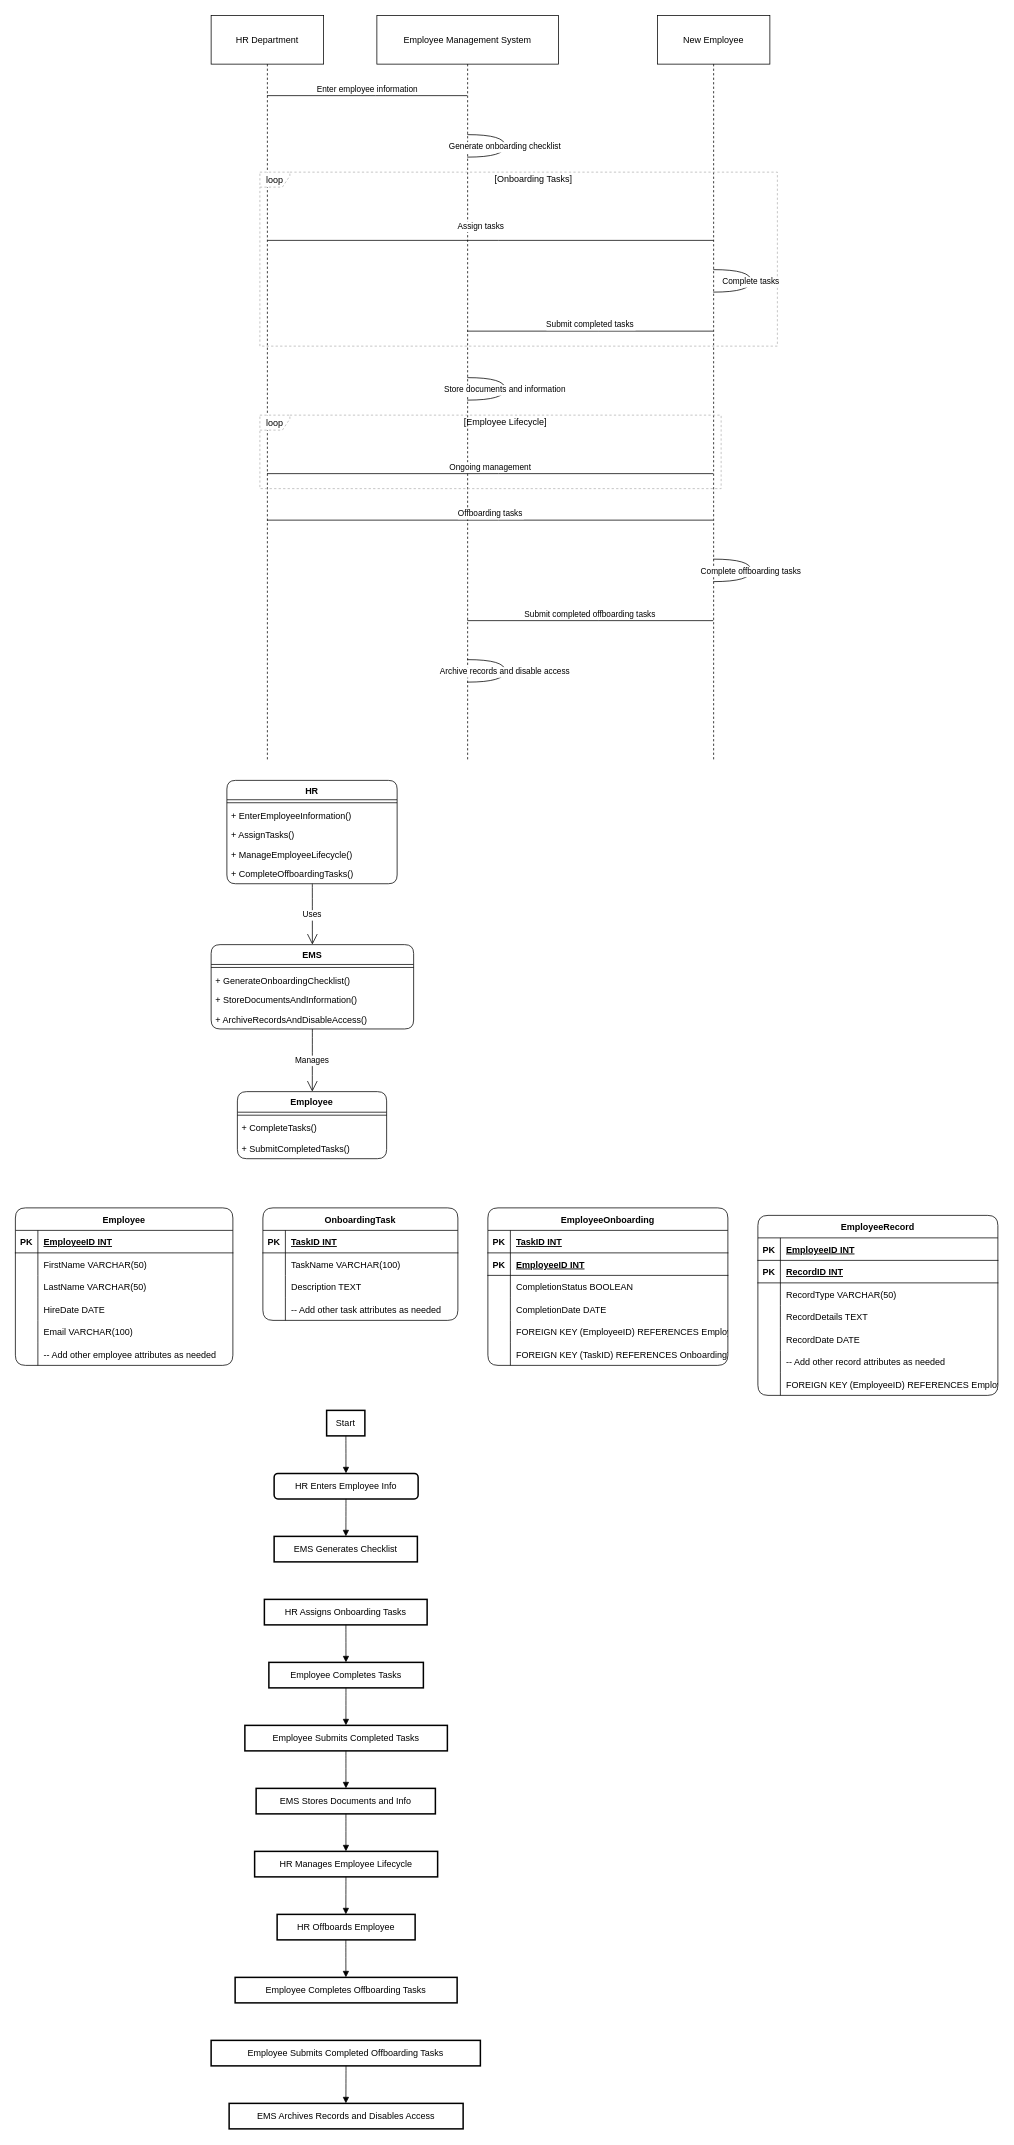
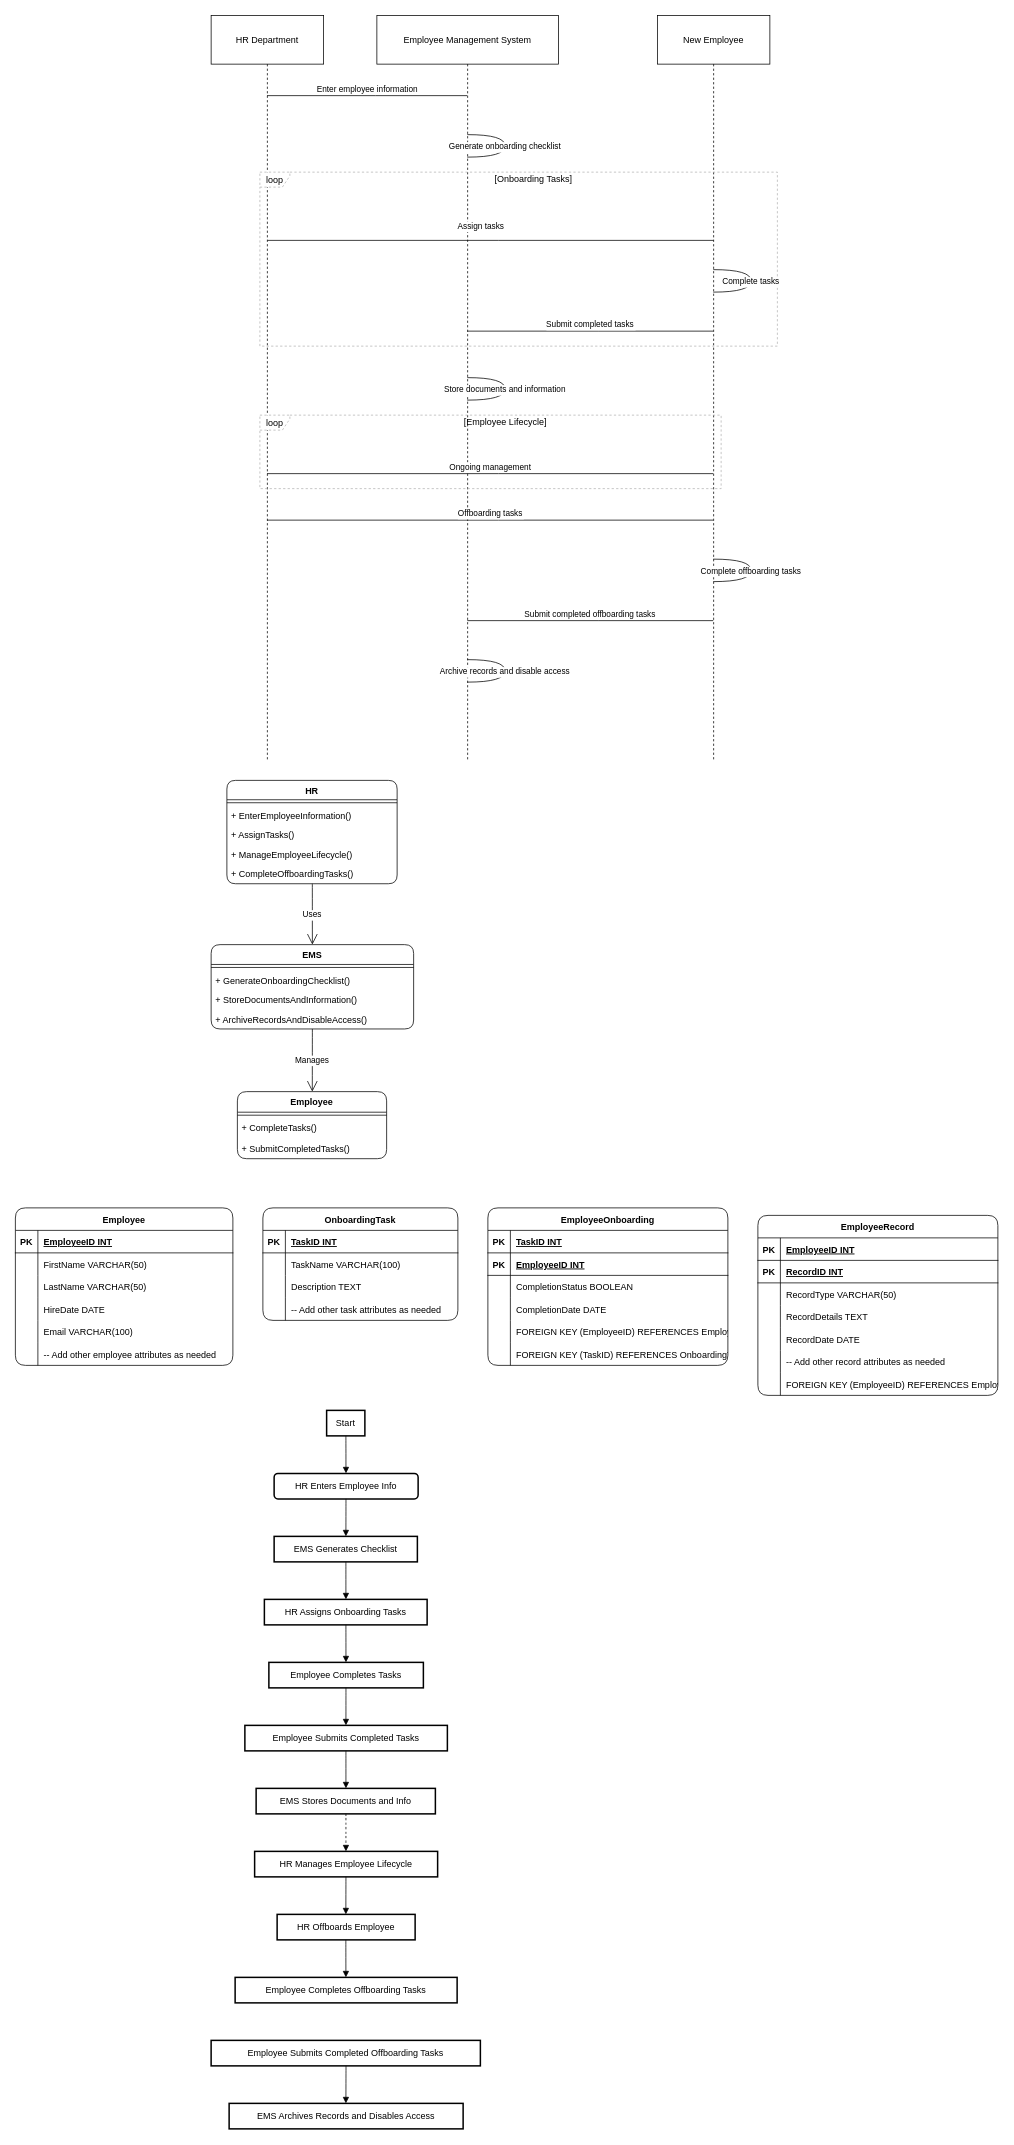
none -> (346, 1591)
(346, 1829) -> (346, 1829)
